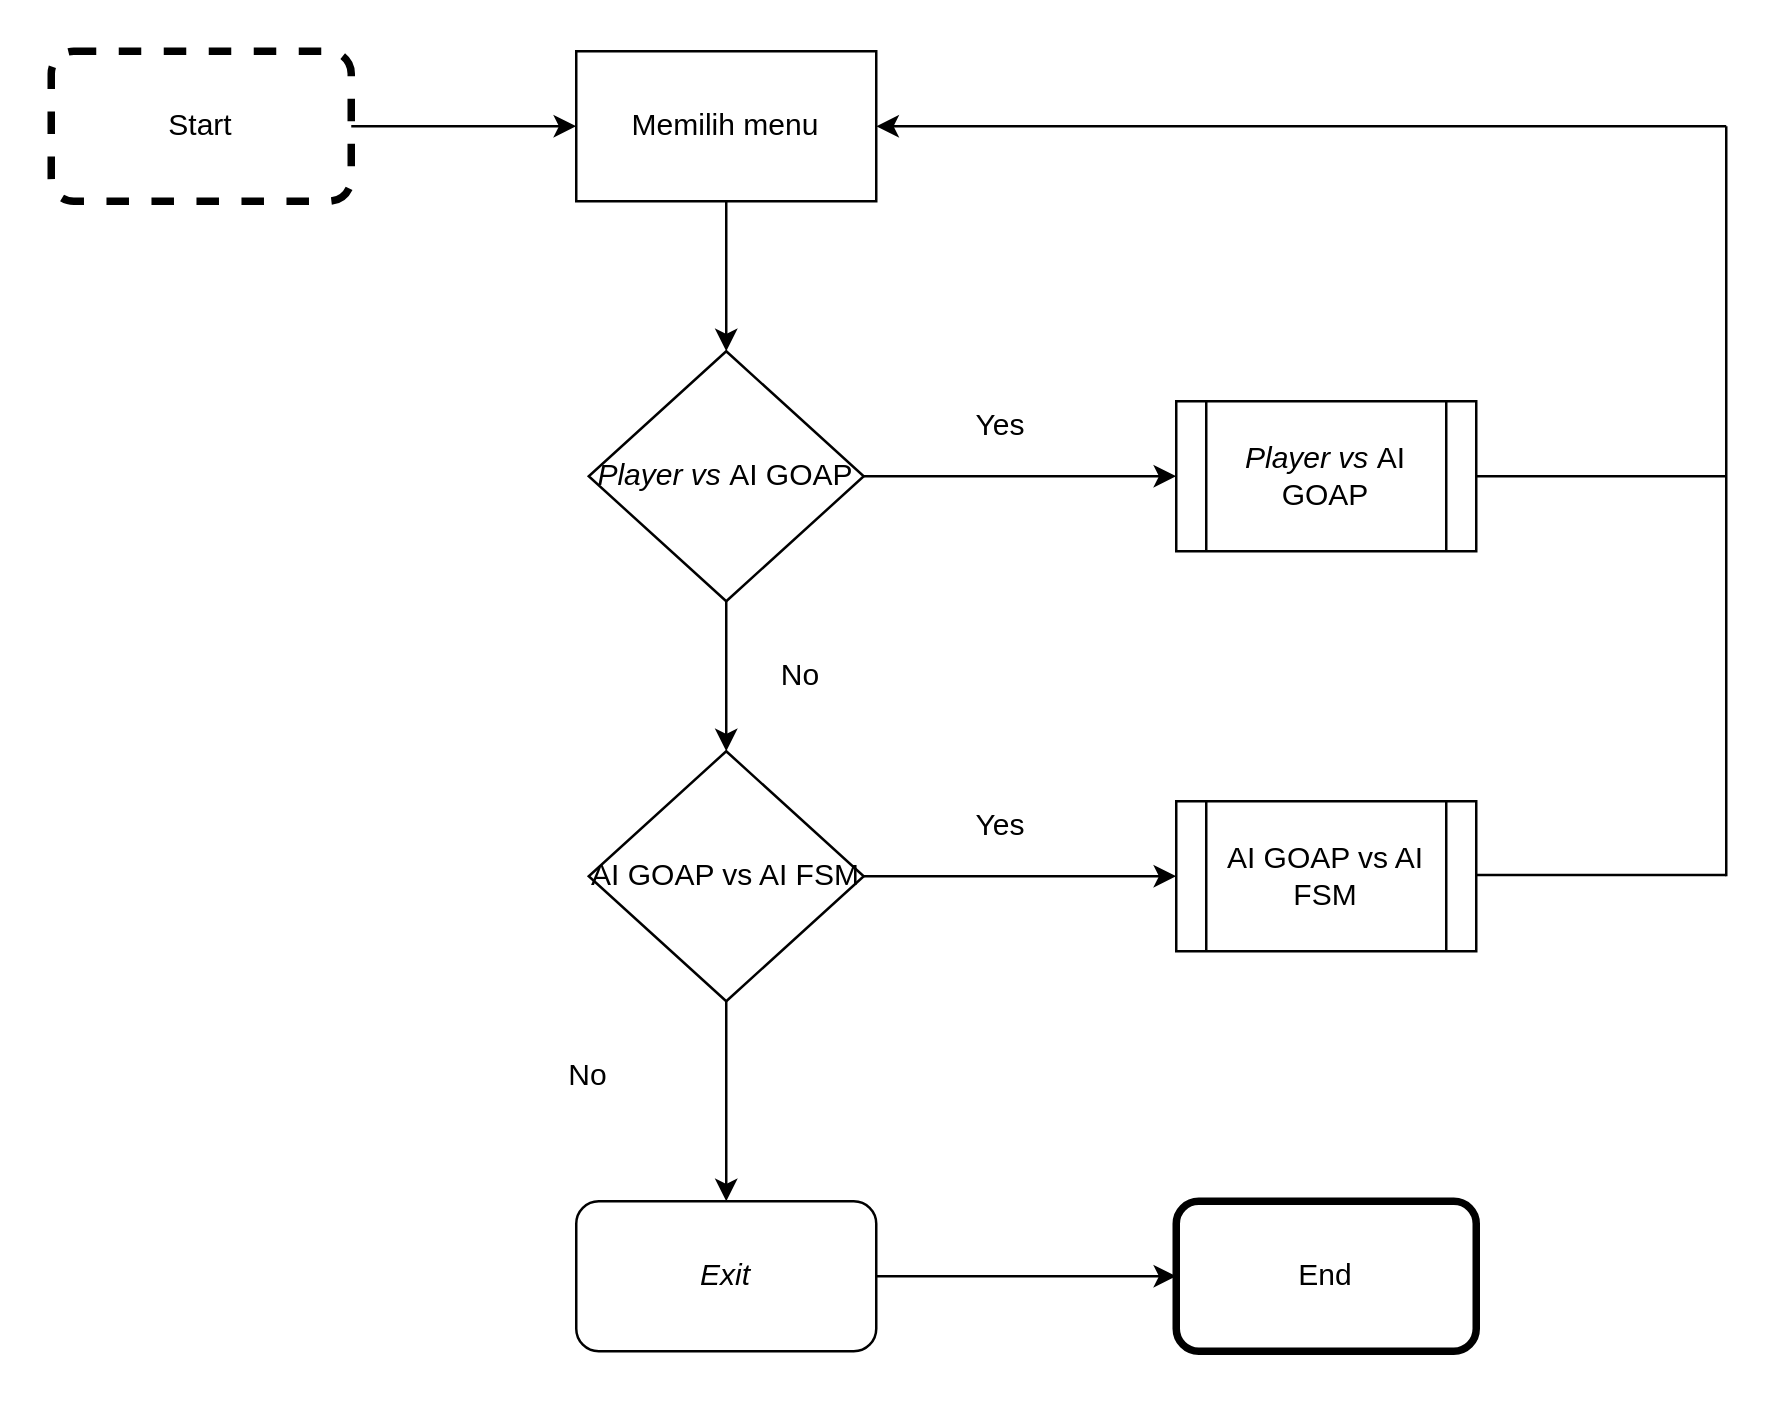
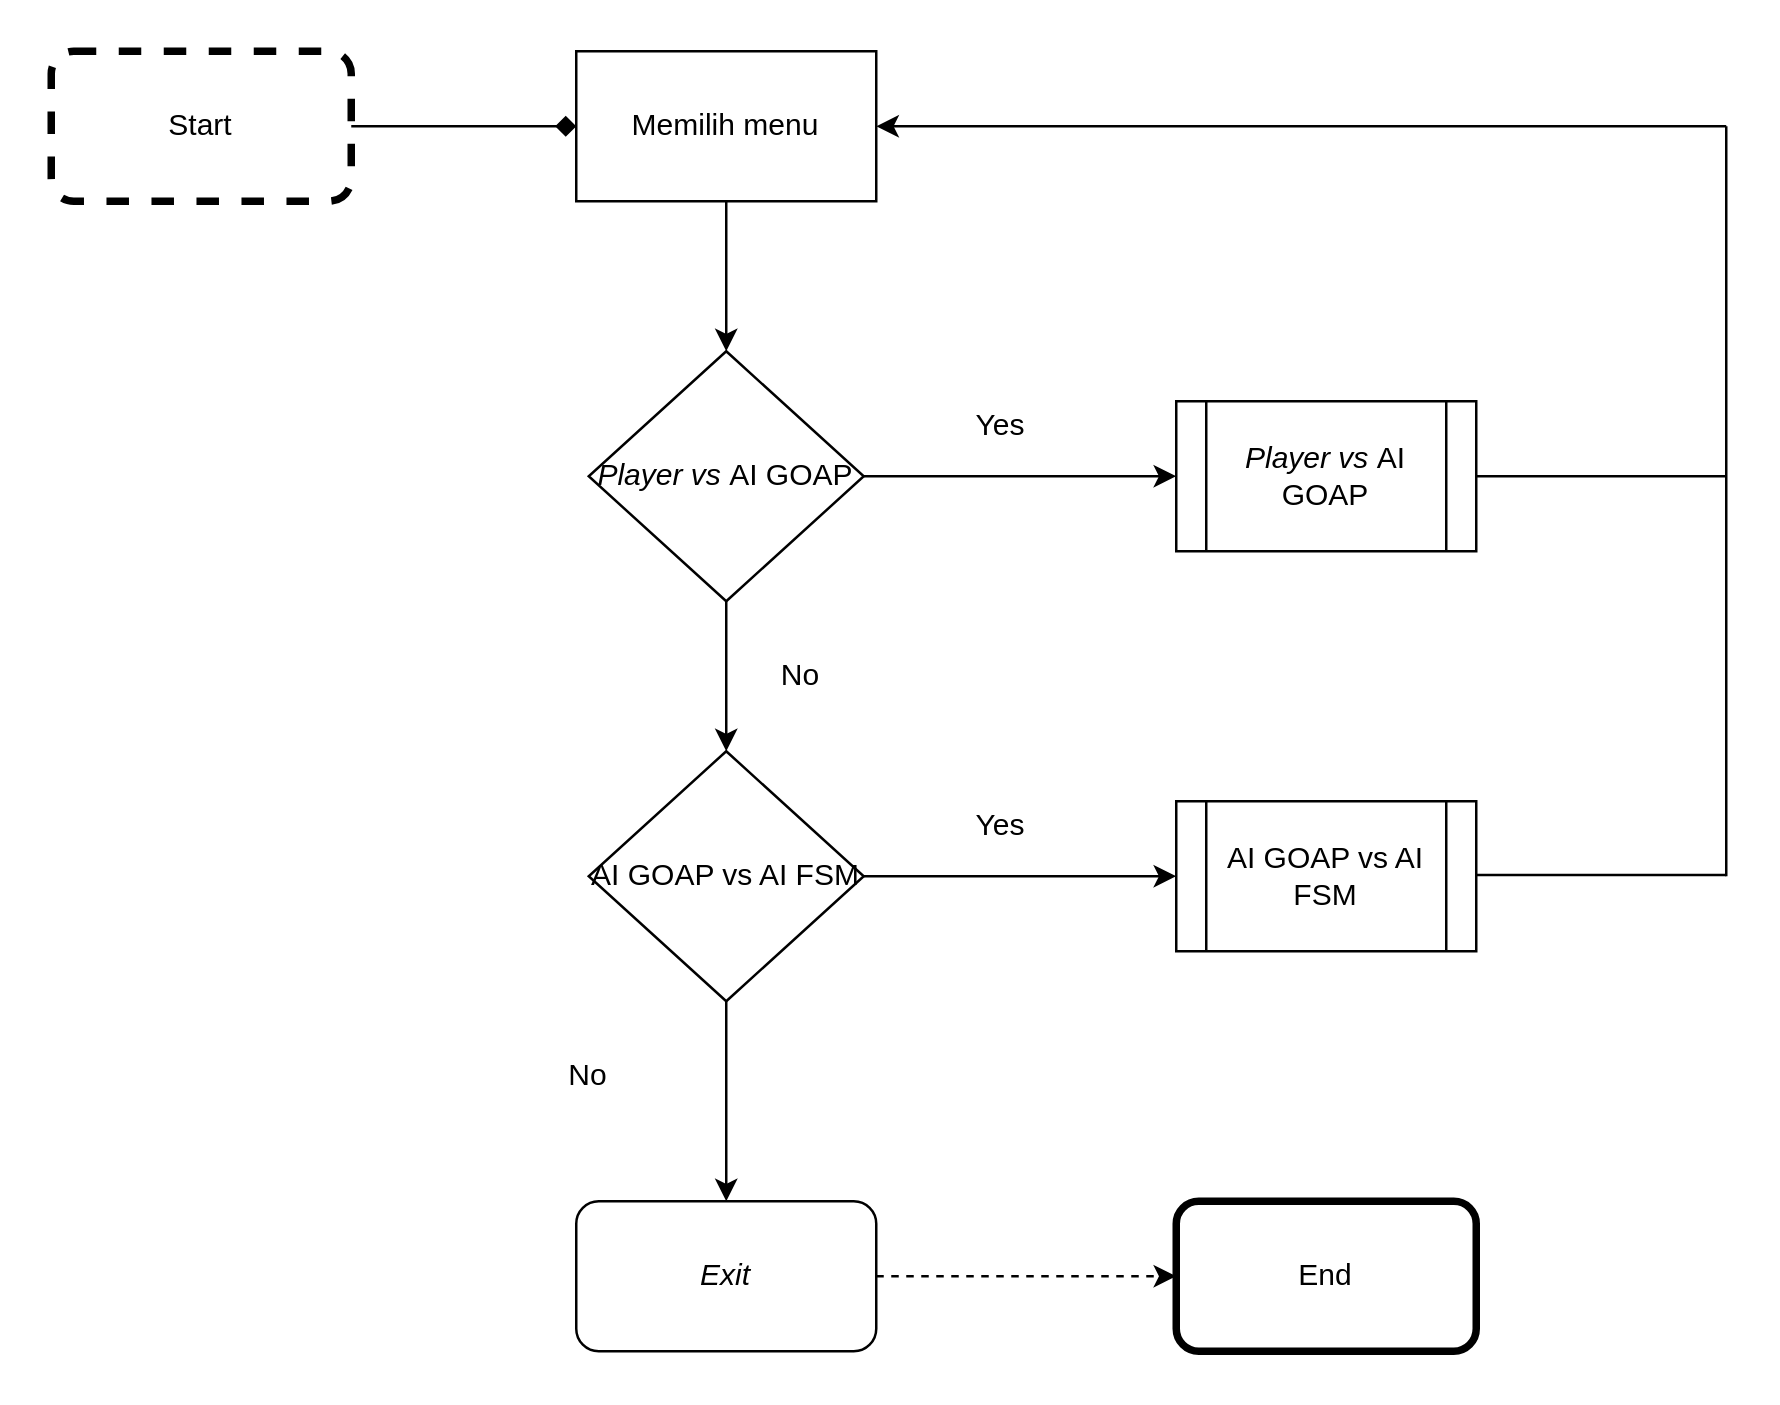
(557, 126) -> (556, 126)
(1021, 1276) -> (1021, 1276)
